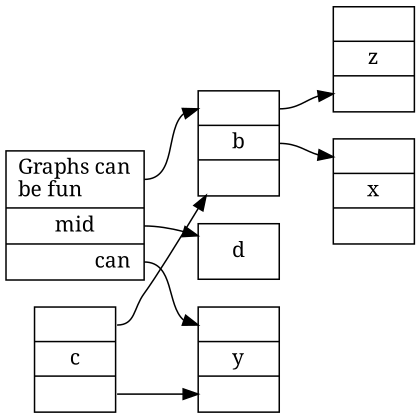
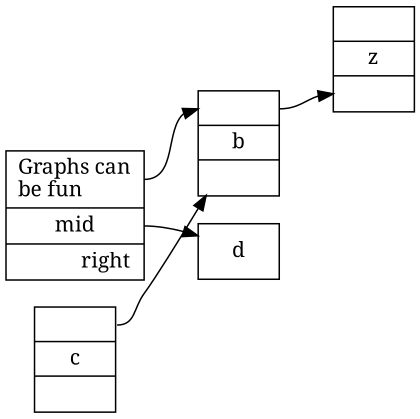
(374, 191) -> none
(113, 261) -> (107, 261)
(239, 360) -> none
